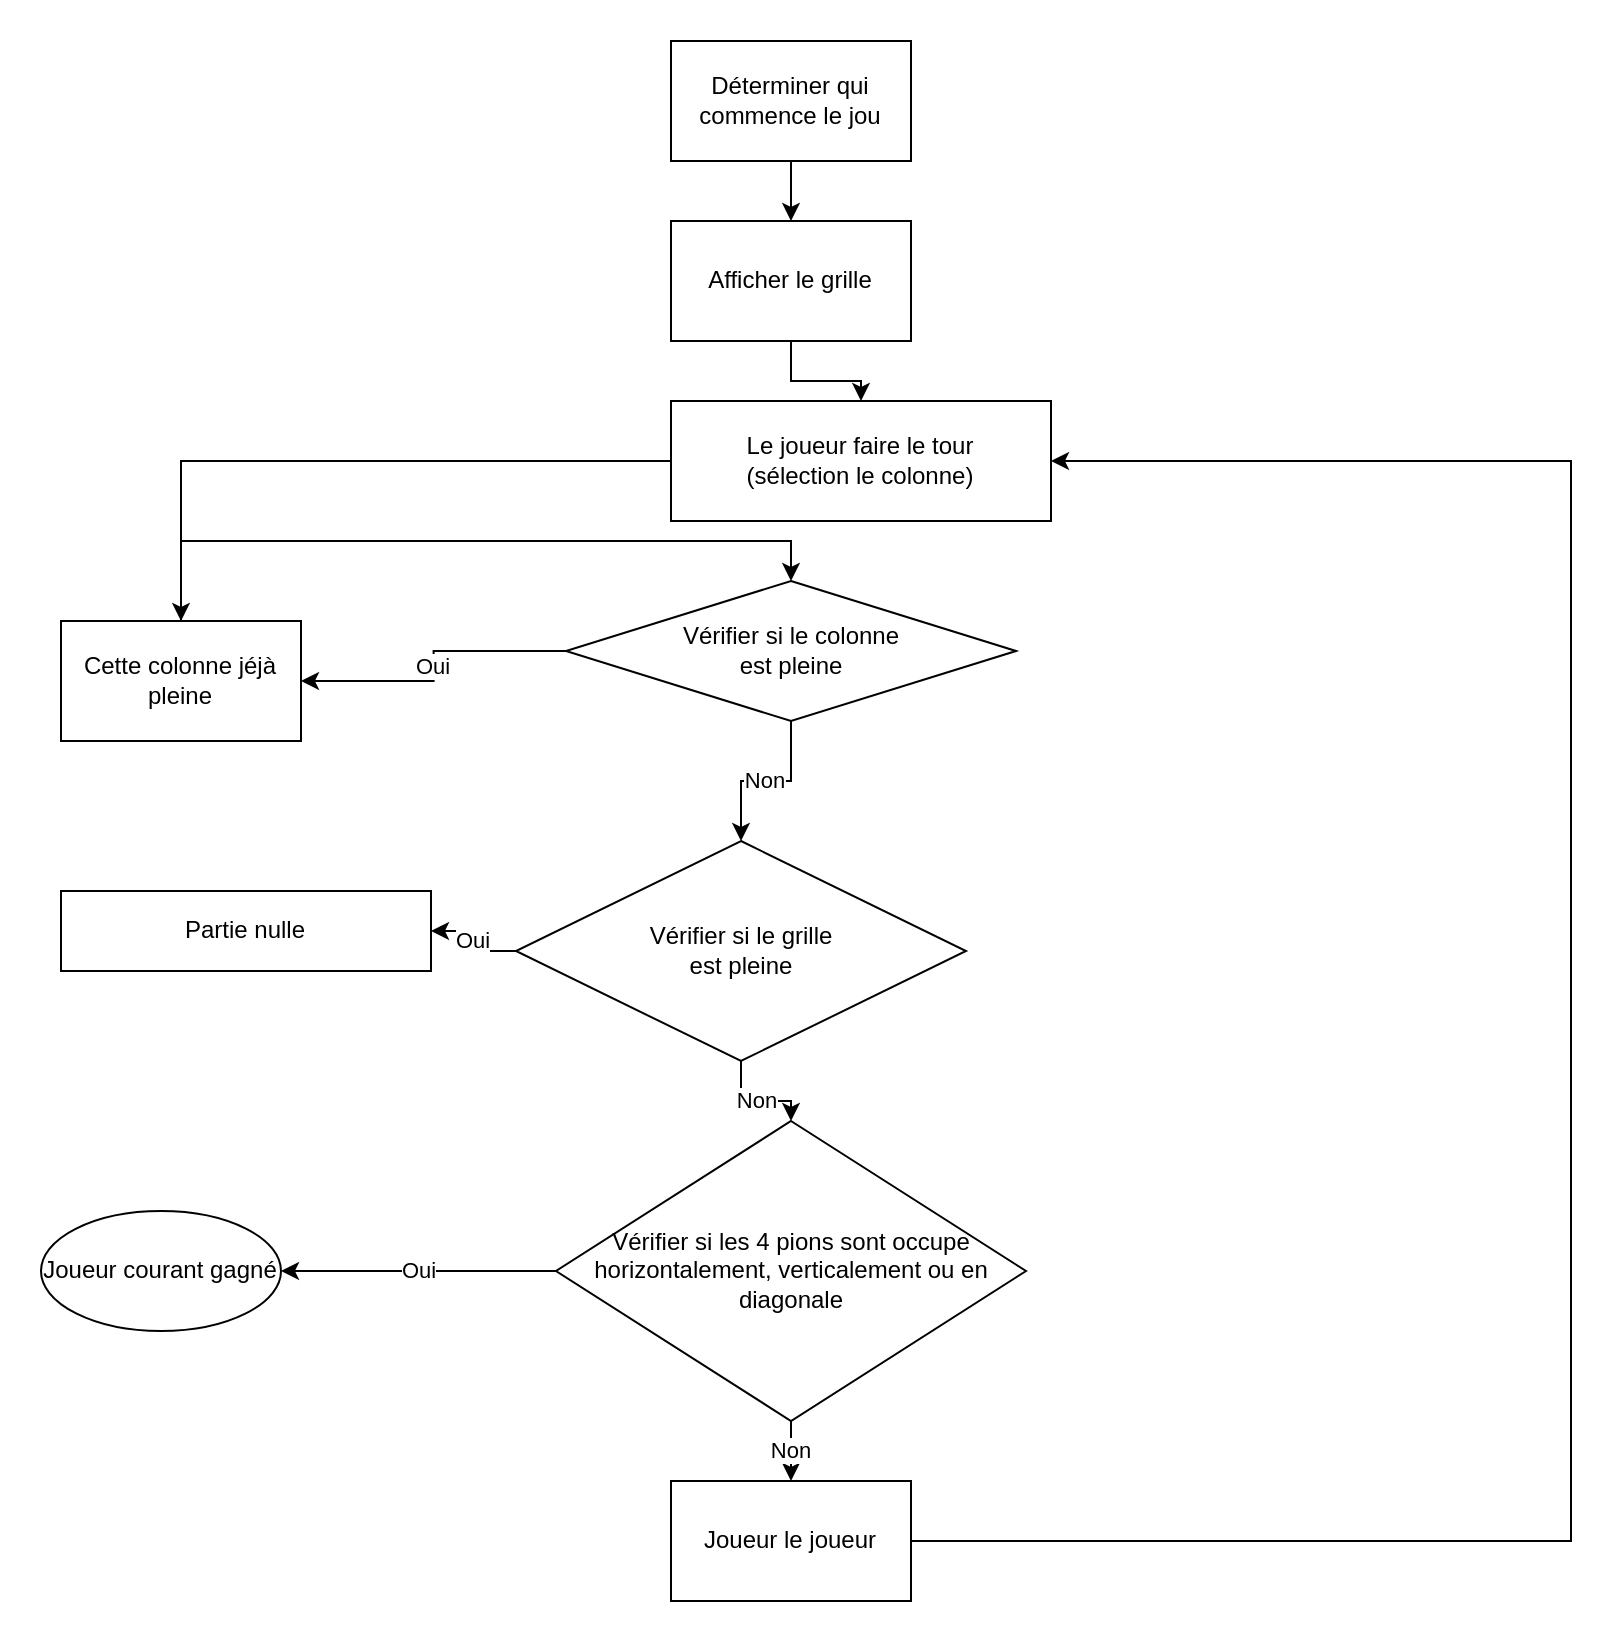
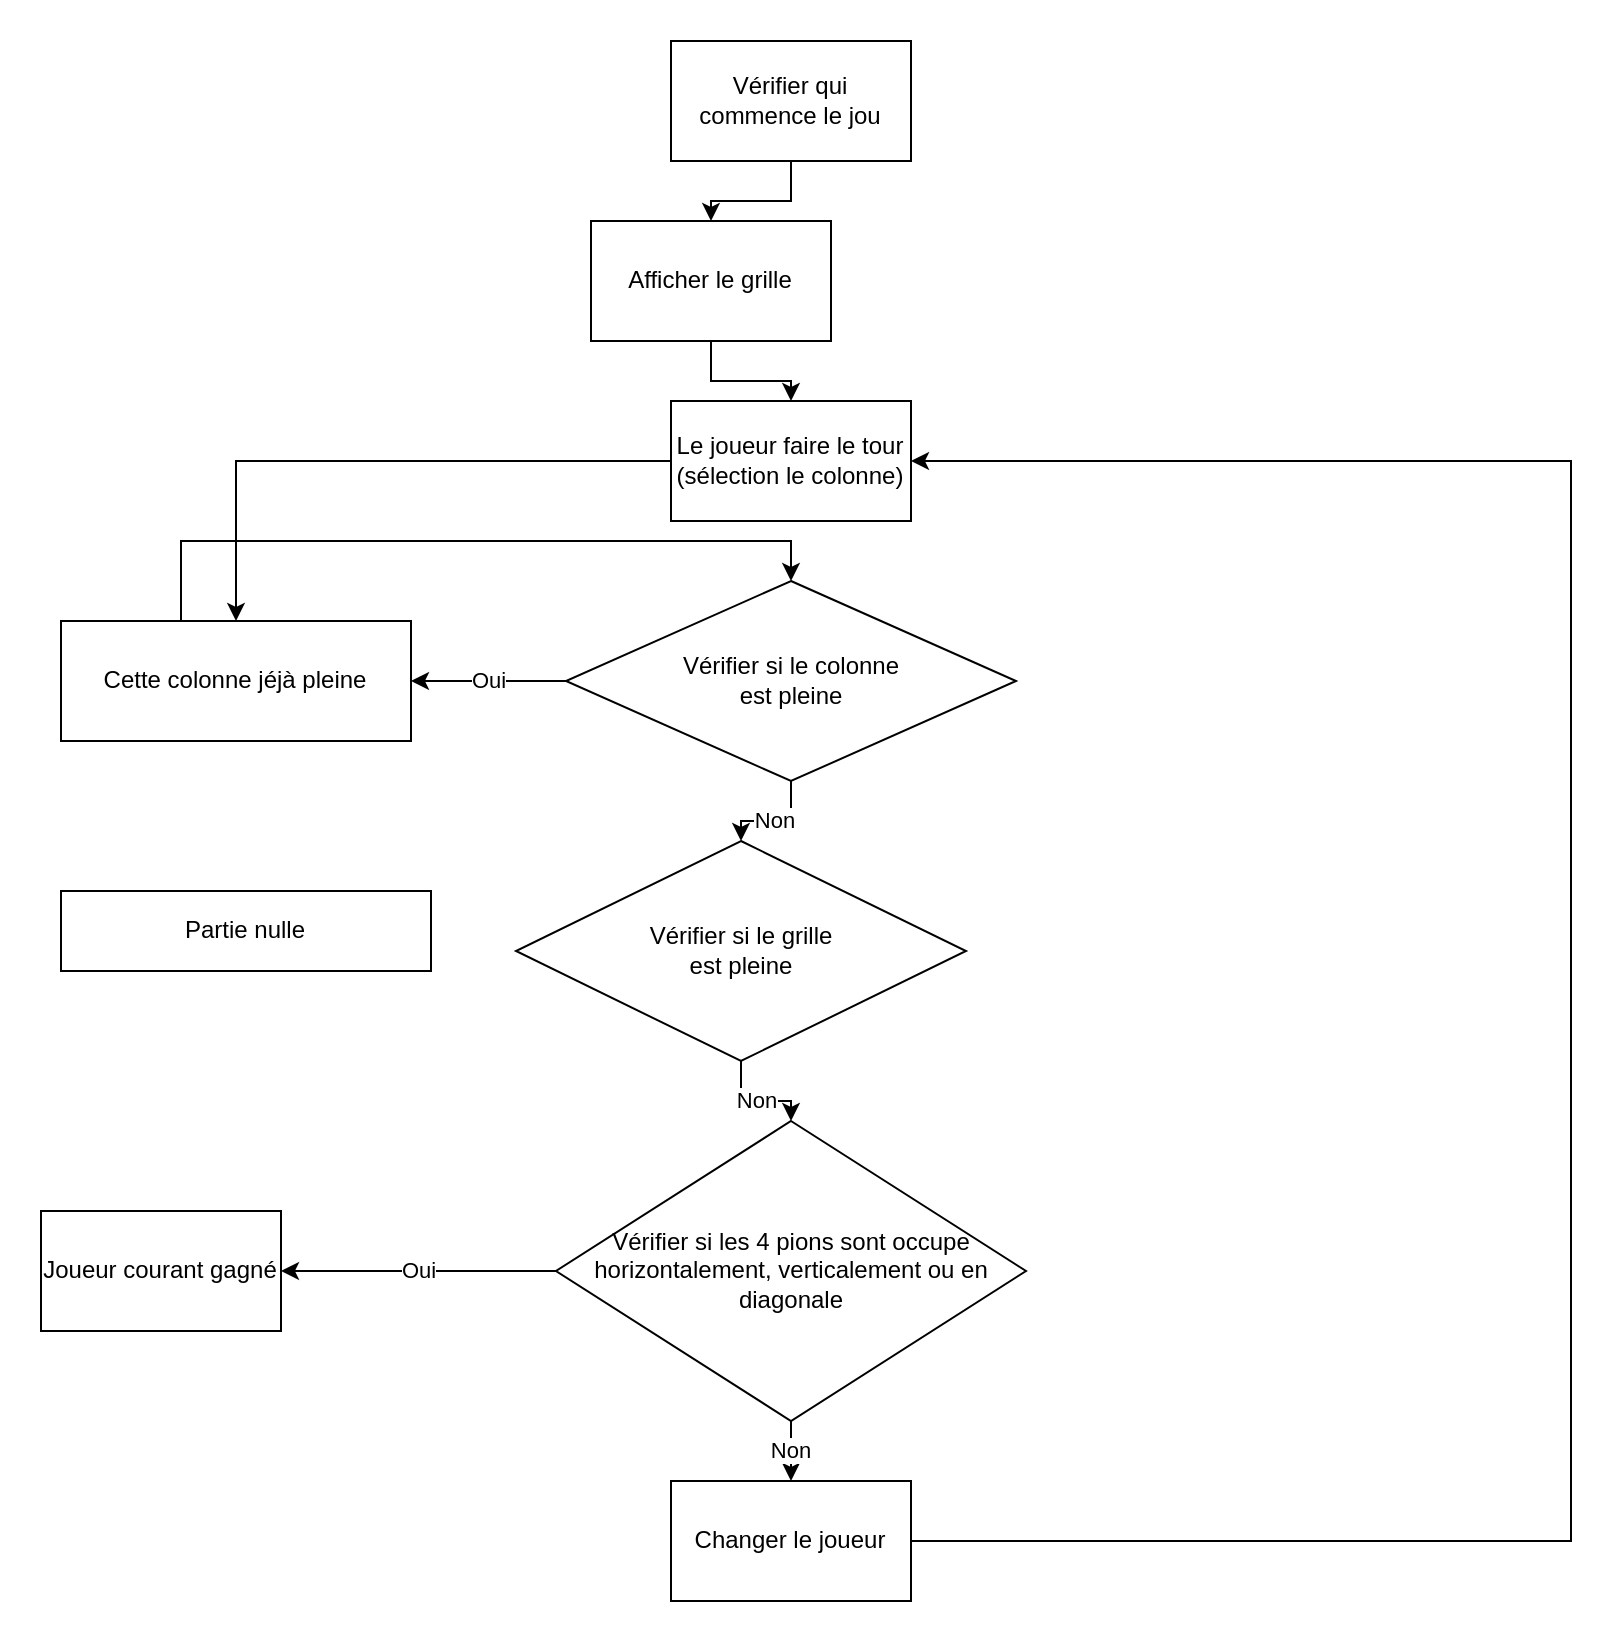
(791, 101) -> (791, 101)
(791, 281) -> (711, 281)
(861, 461) -> (791, 461)
(791, 651) -> (791, 681)
(181, 681) -> (236, 681)
(502, 951) -> none
(161, 1271) -> (161, 1271)
(791, 1541) -> (791, 1541)
